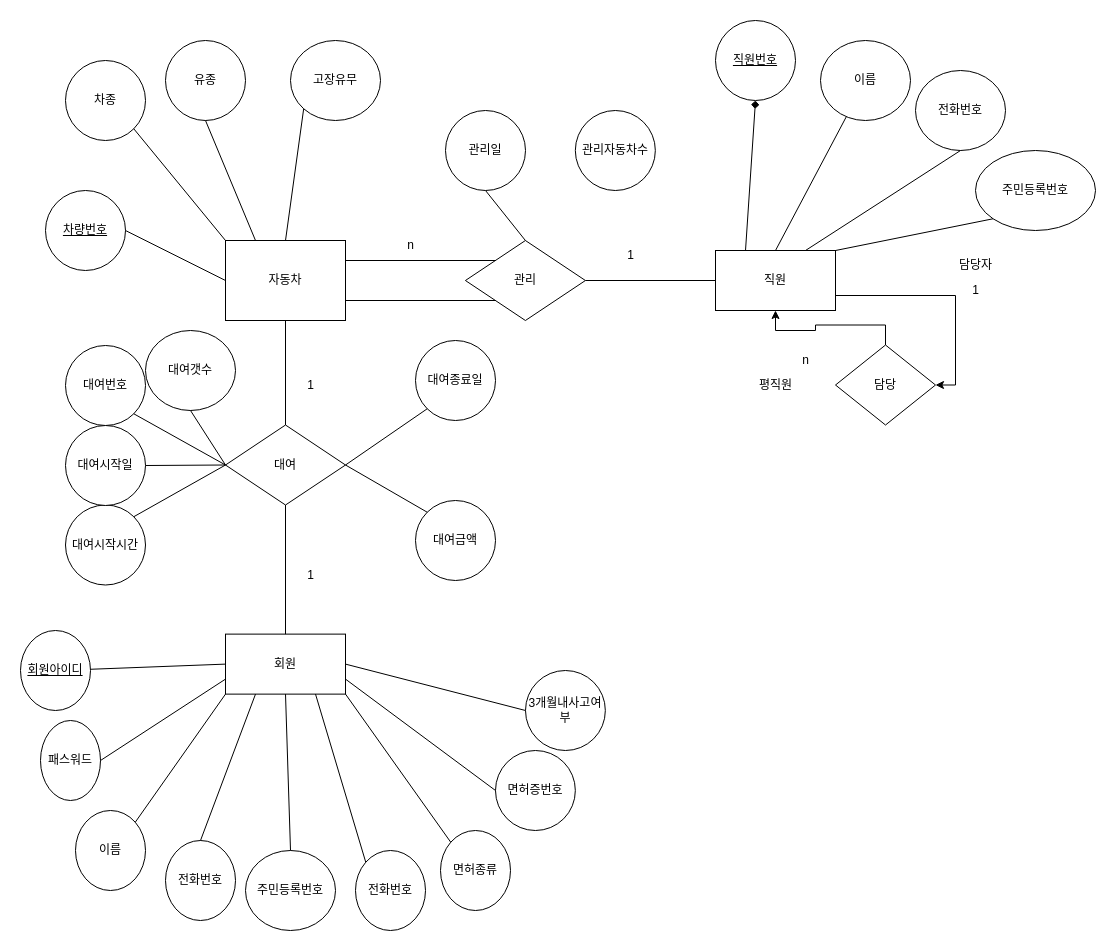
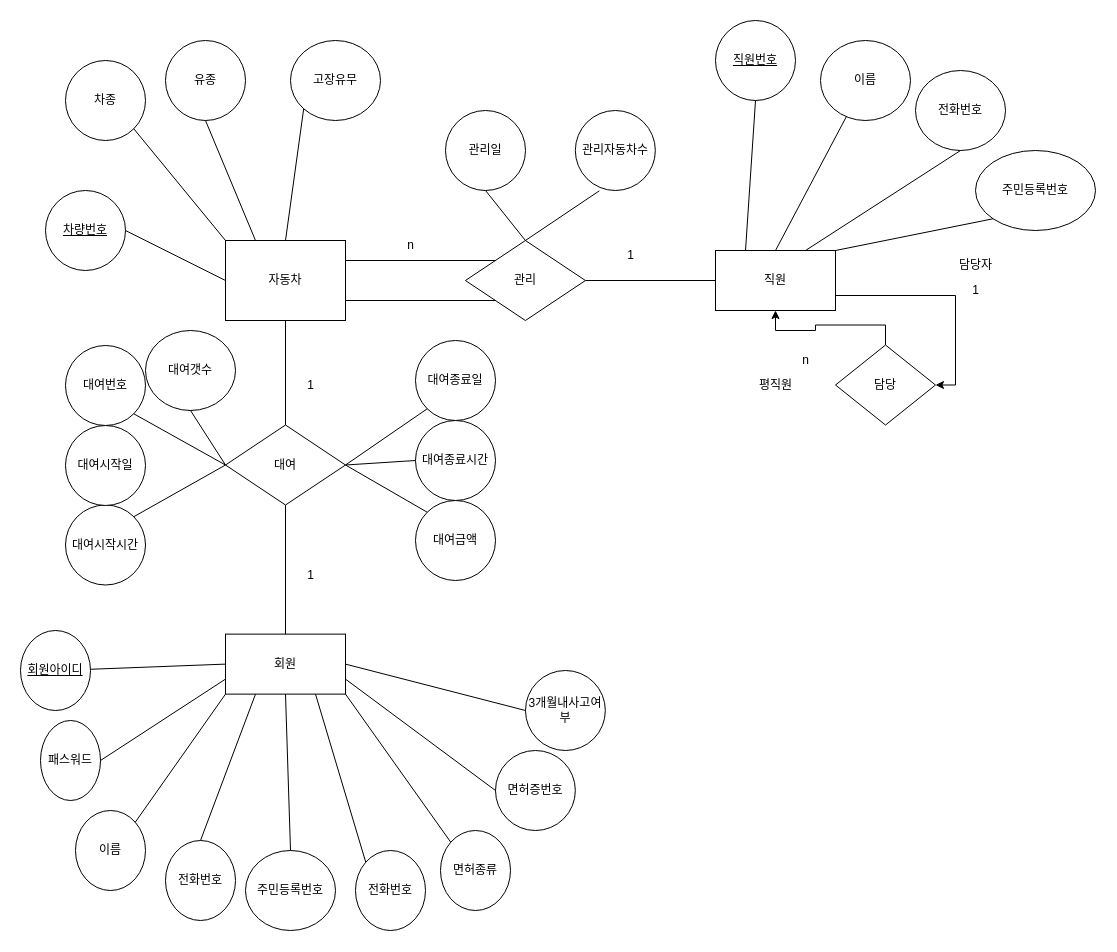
(755, 108) -> (755, 105)
none -> (563, 215)
none -> (456, 461)
none -> (382, 463)
(184, 465) -> none
